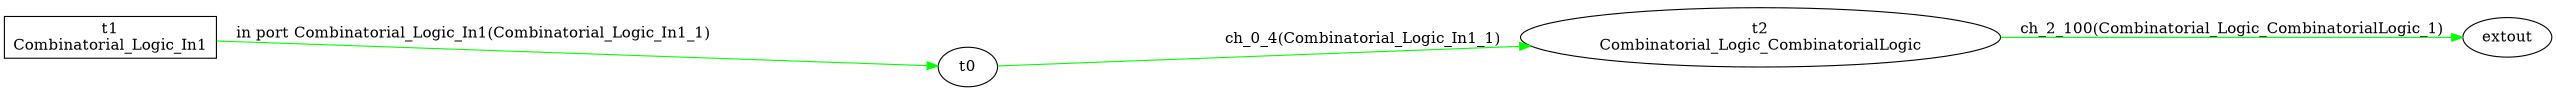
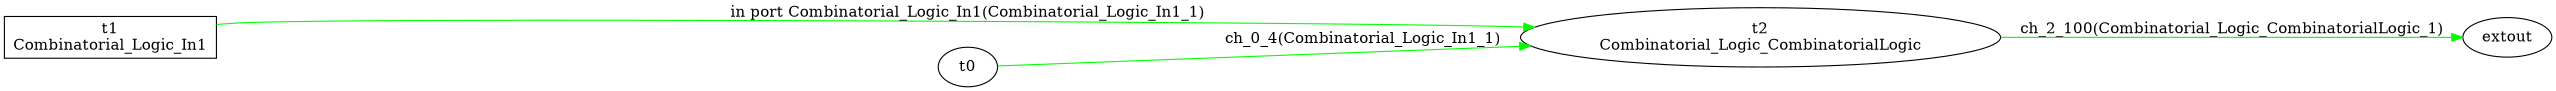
(572, 53) -> (870, 21)
